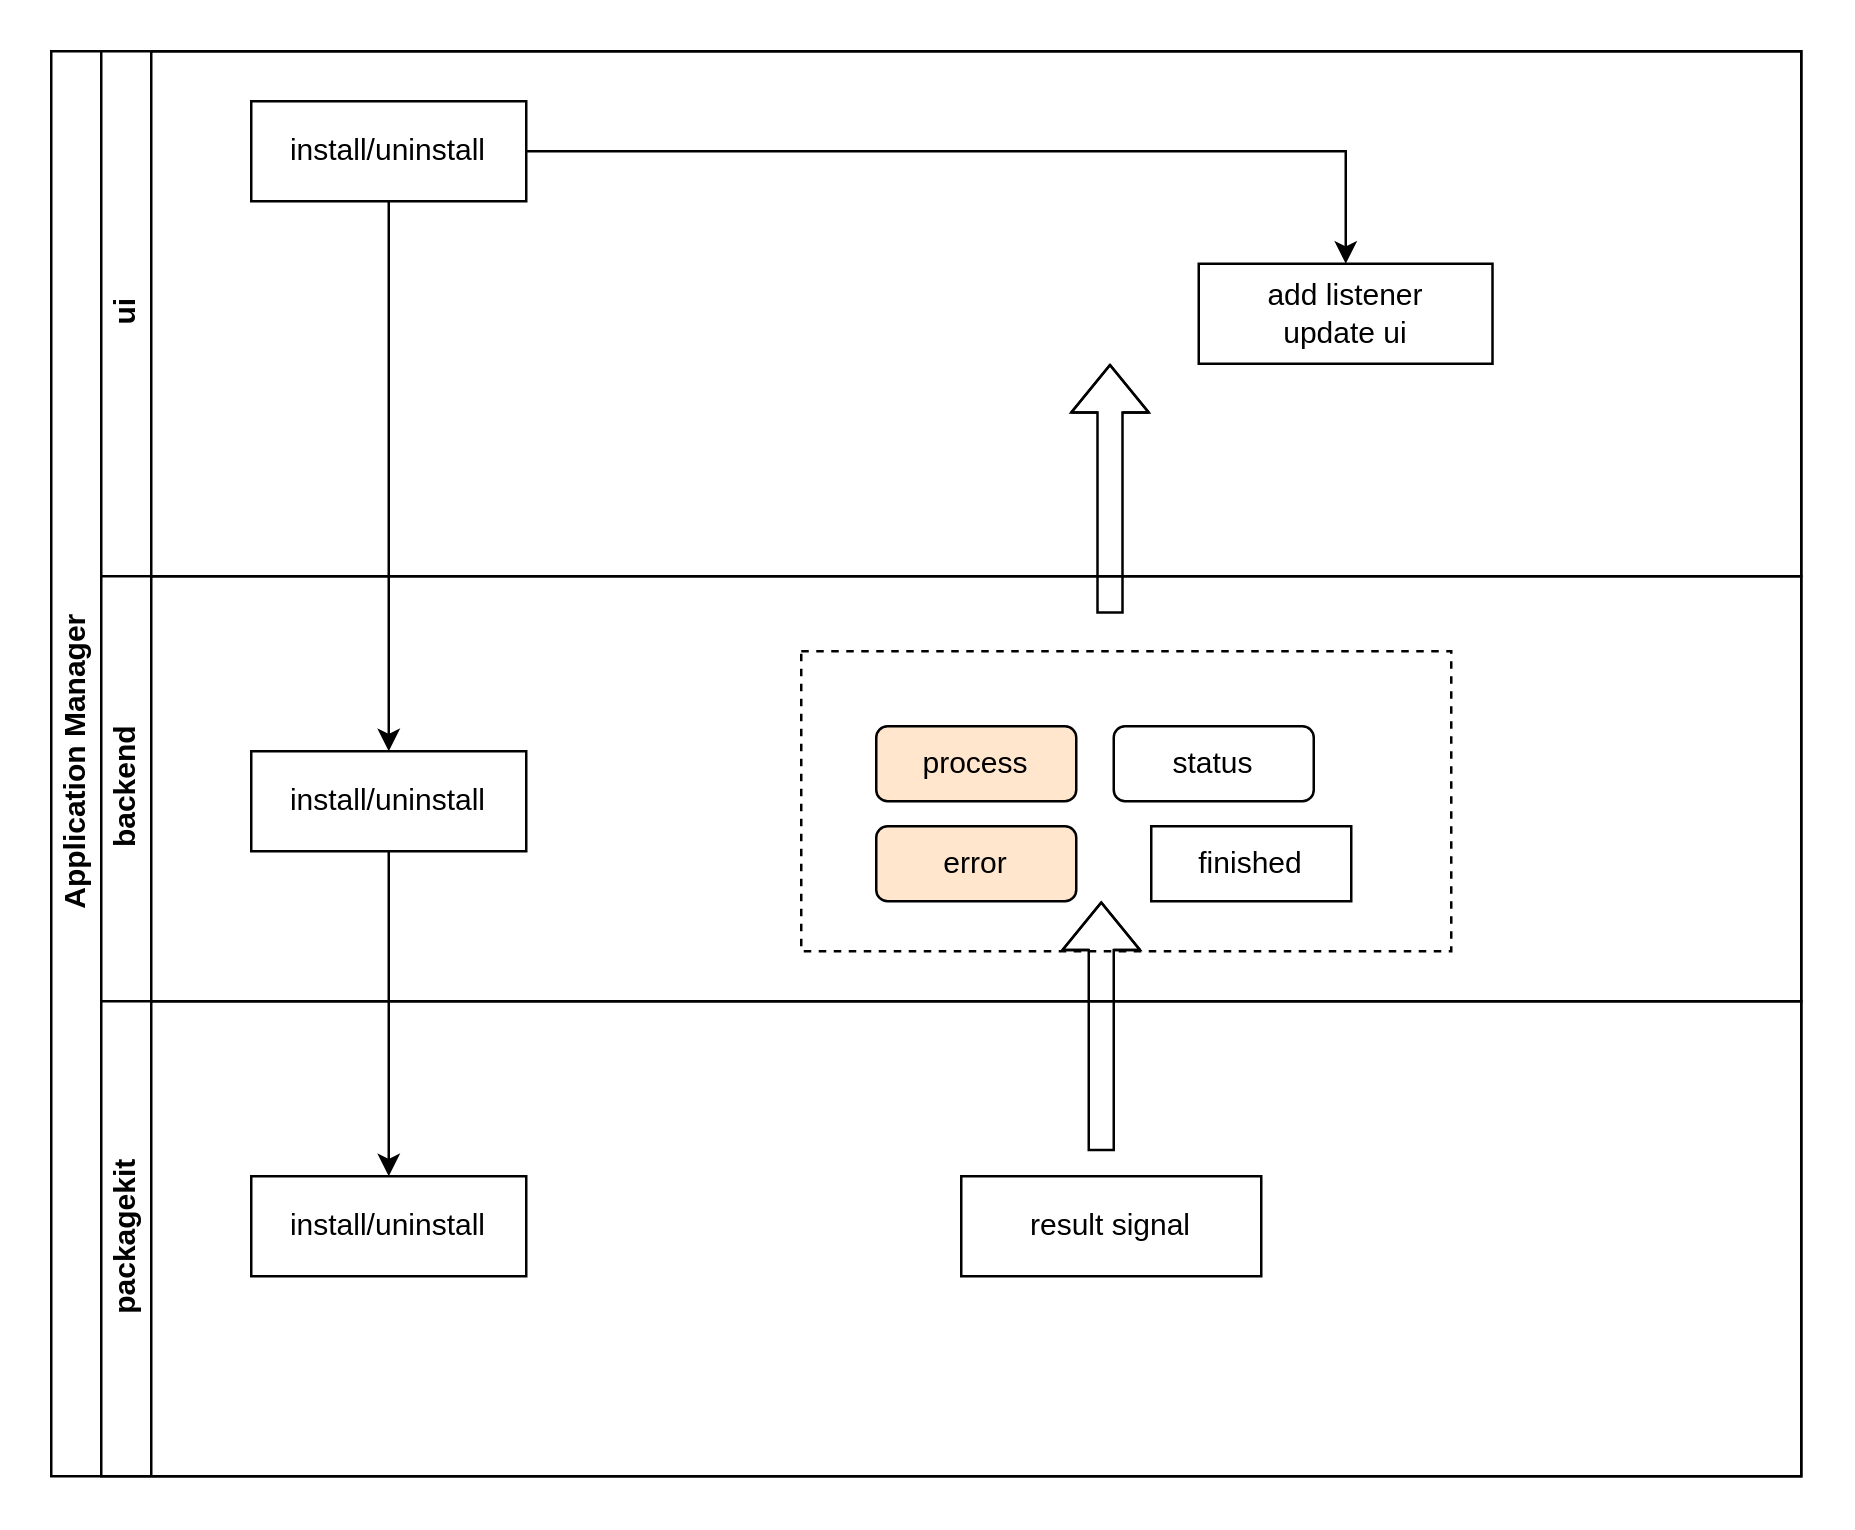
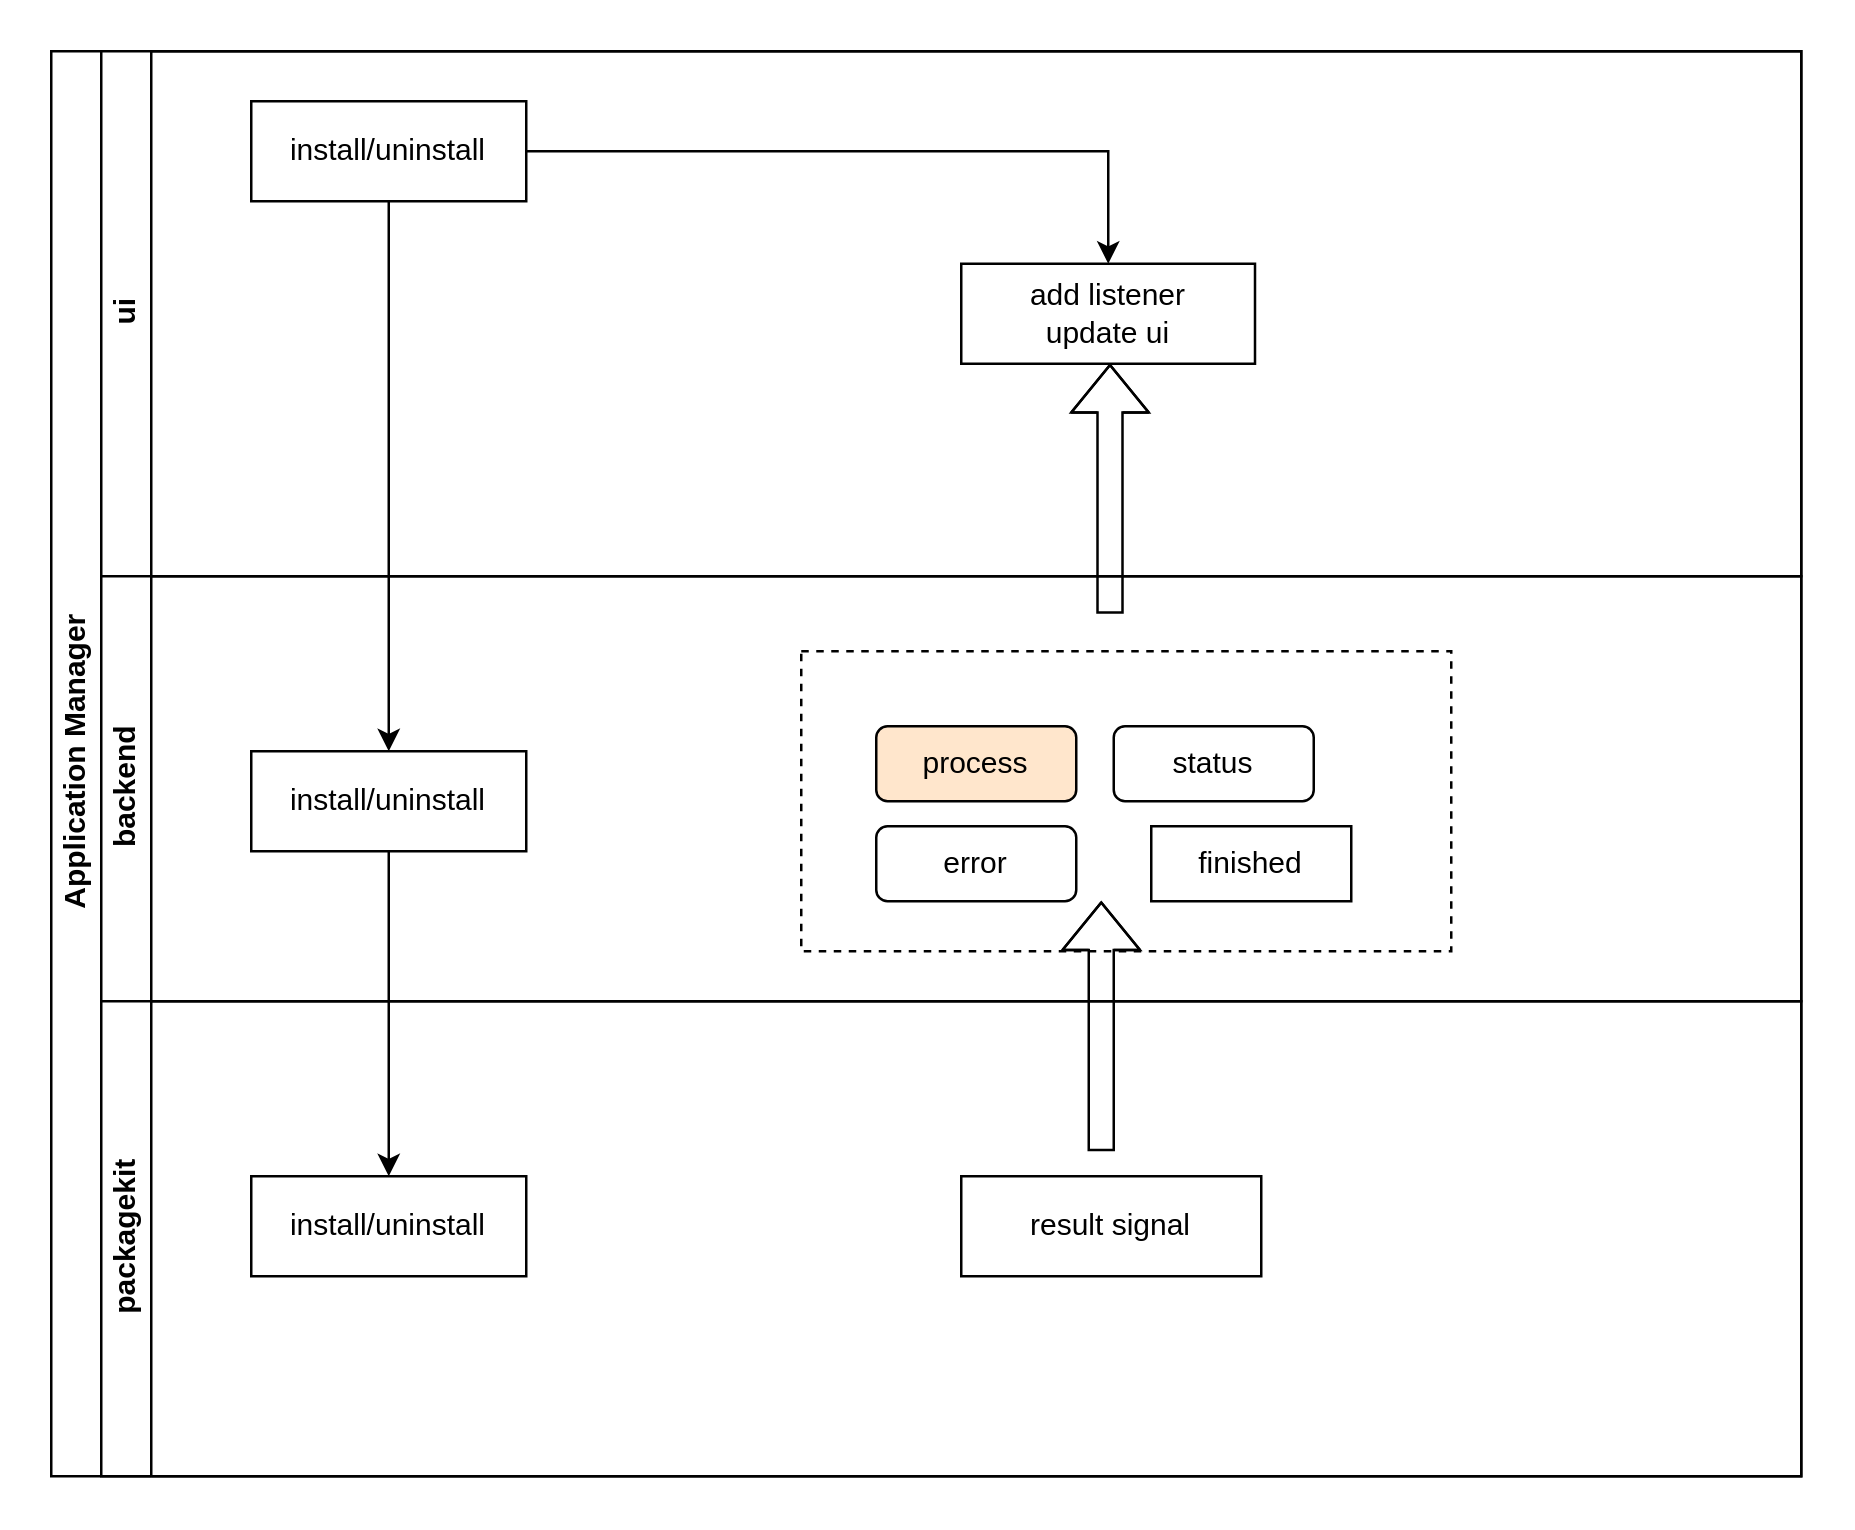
(1346, 314) -> (1108, 314)
(976, 864) -> (976, 864)
